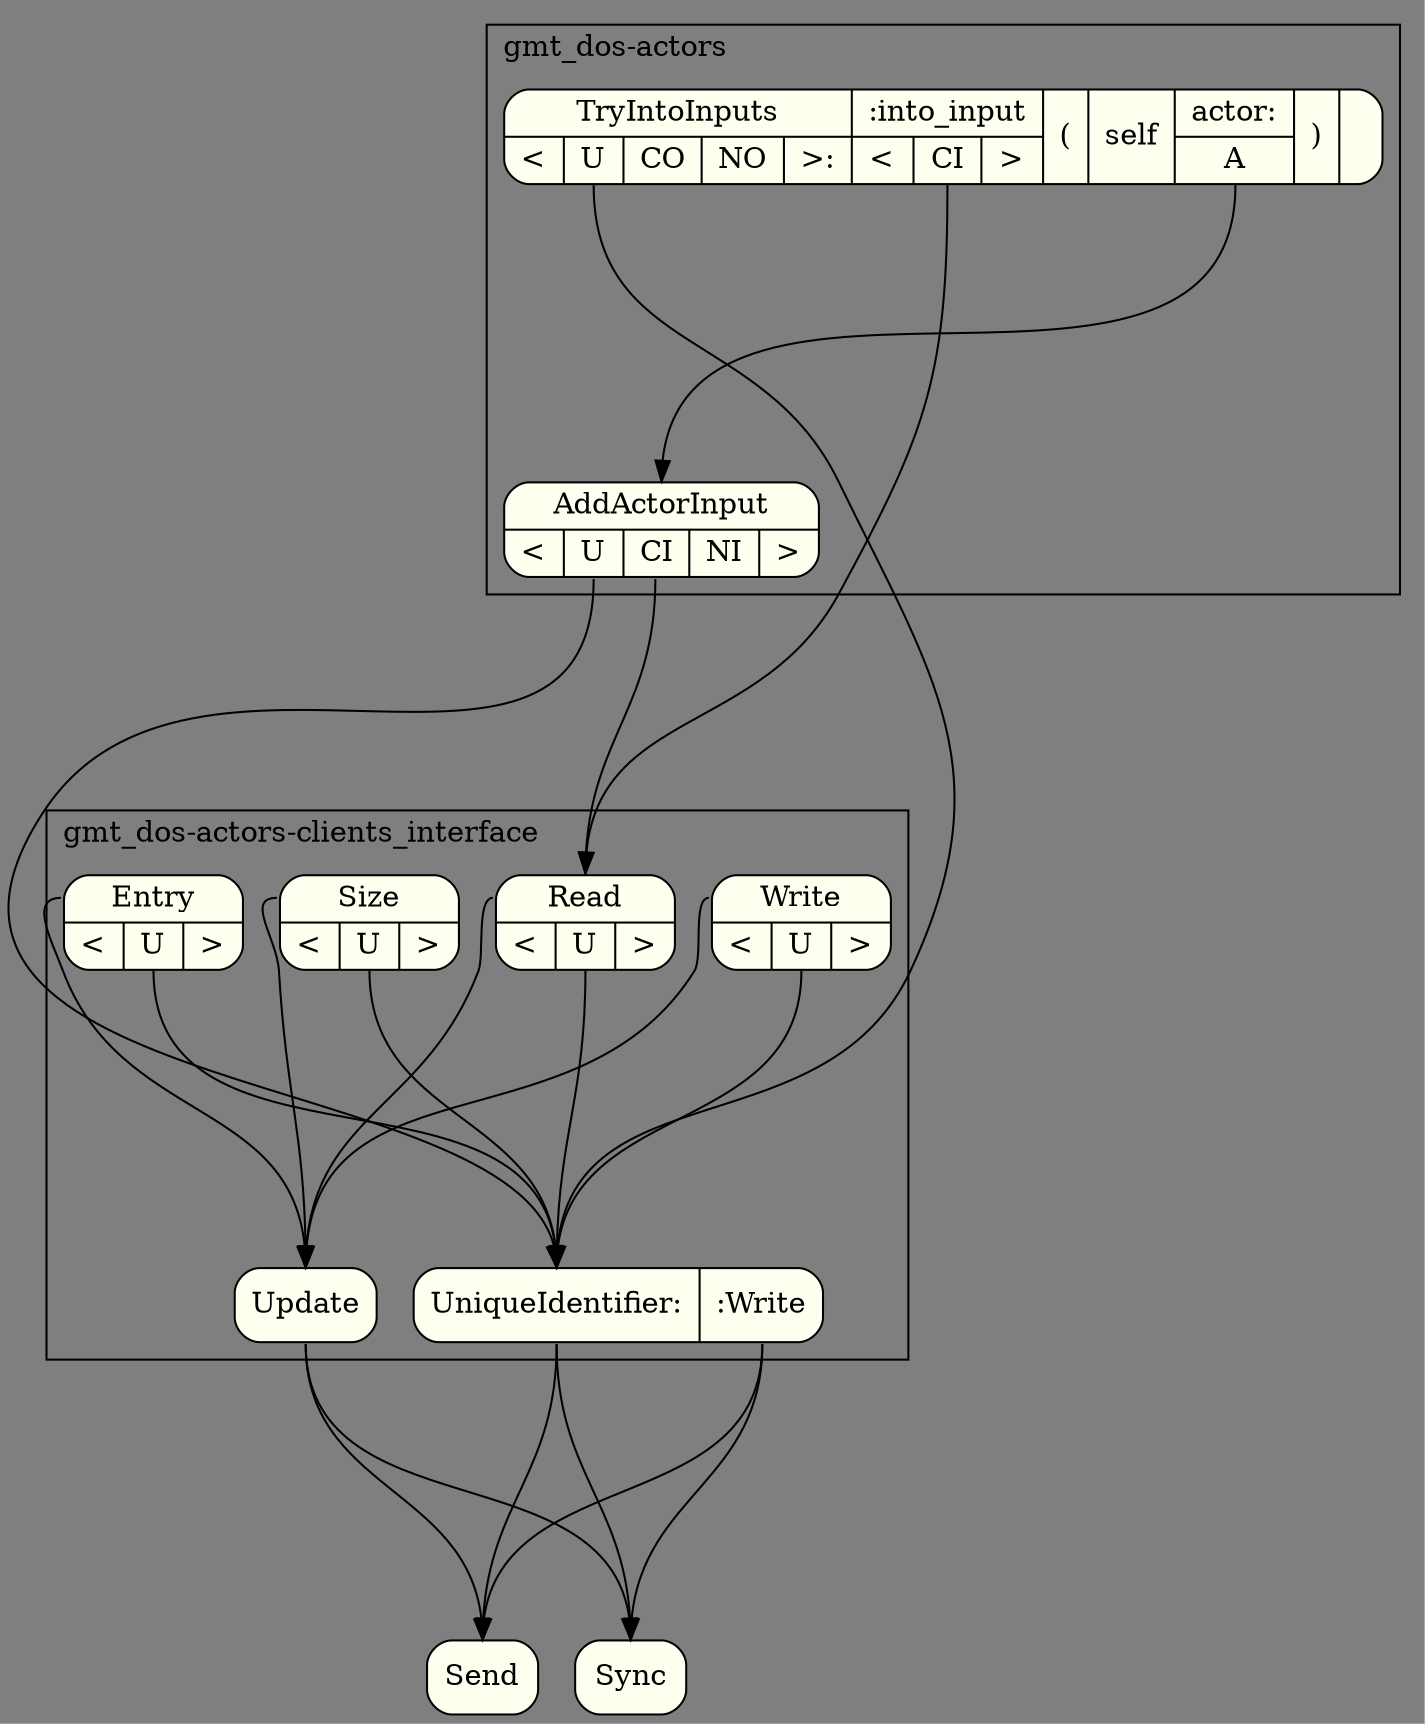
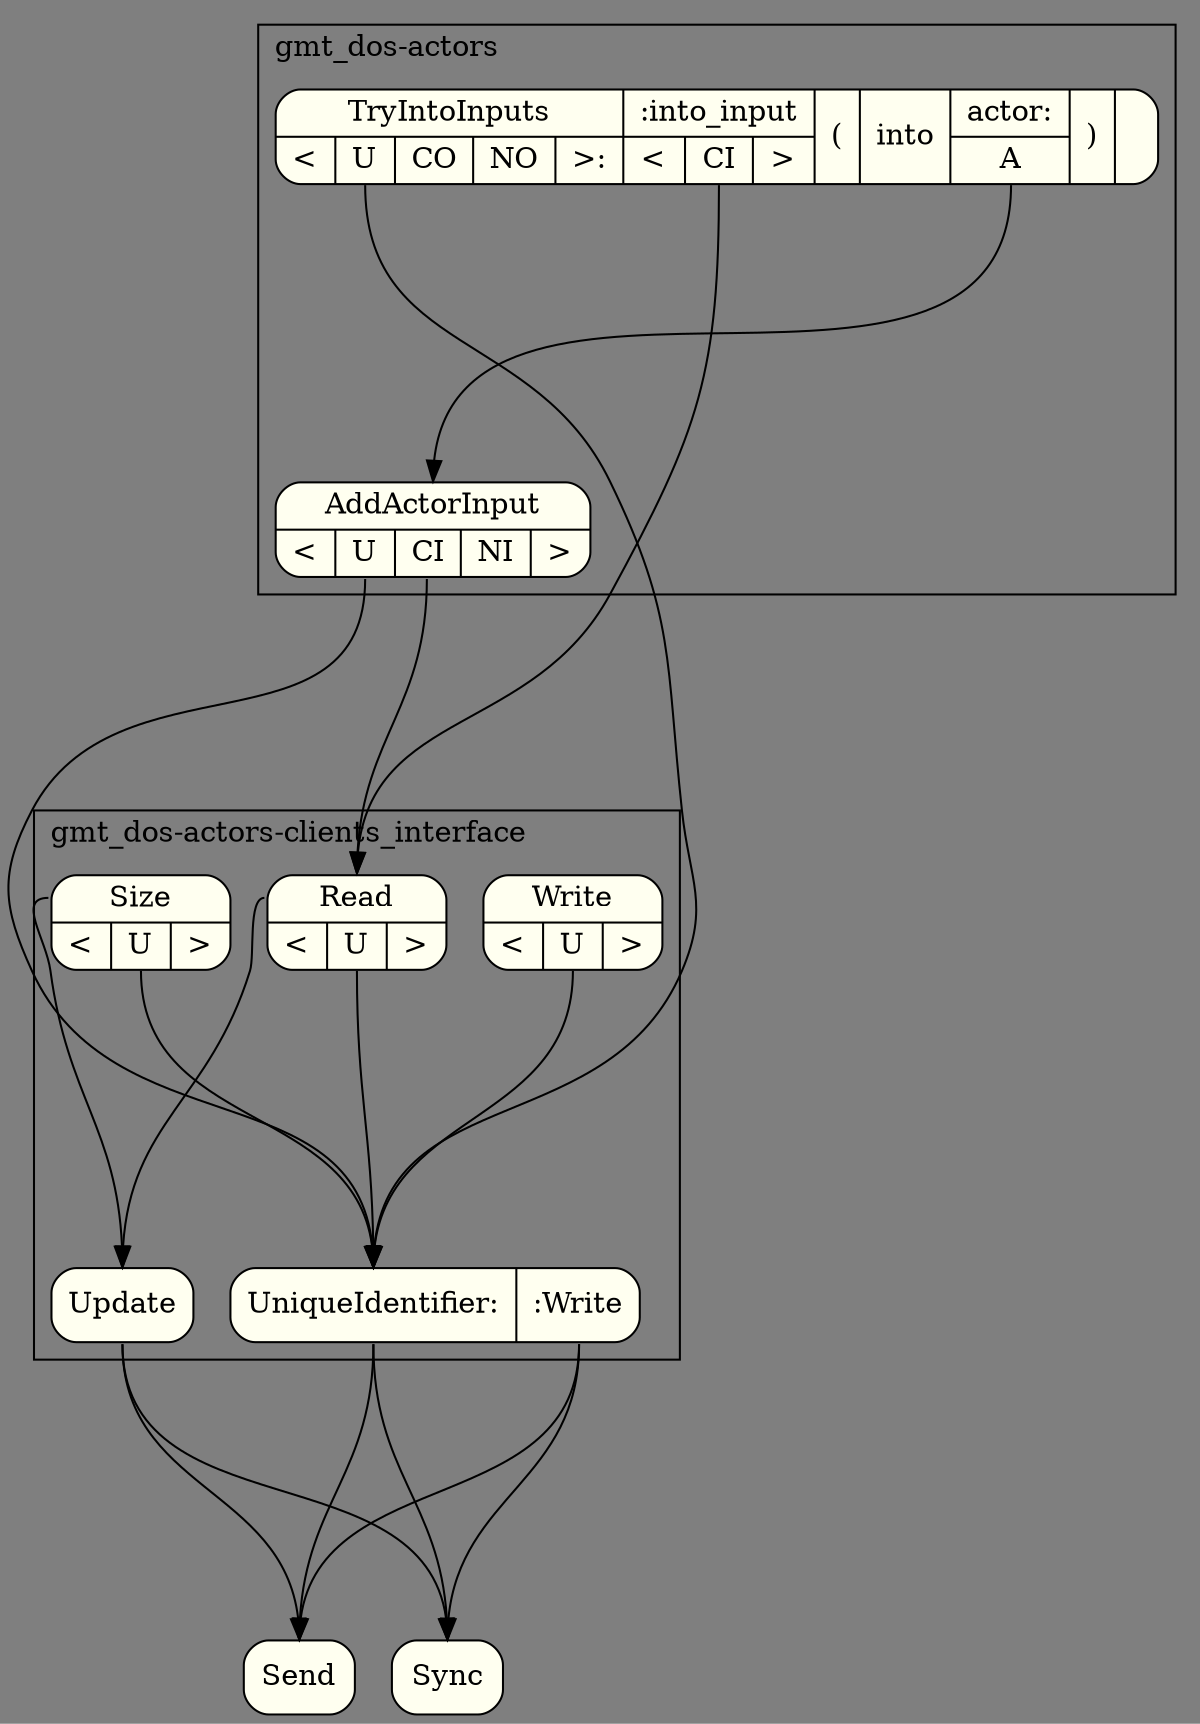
(1132, 136) -> (905, 136)
(153, 923) -> none
(523, 1088) -> none
